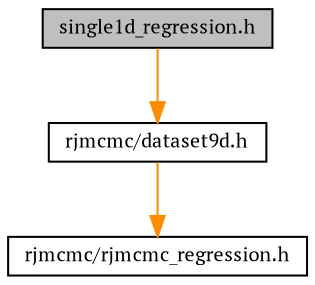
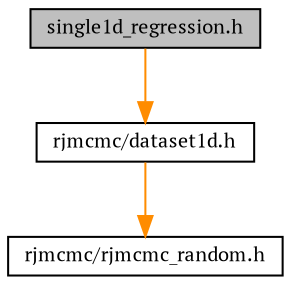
(158, 142) -> (145, 142)
(158, 256) -> (145, 256)
